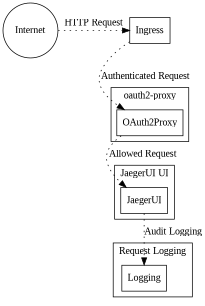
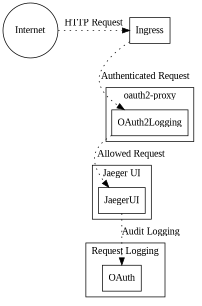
(150, 123) -> (150, 123)
(145, 174) -> (122, 174)
(144, 278) -> (122, 278)
